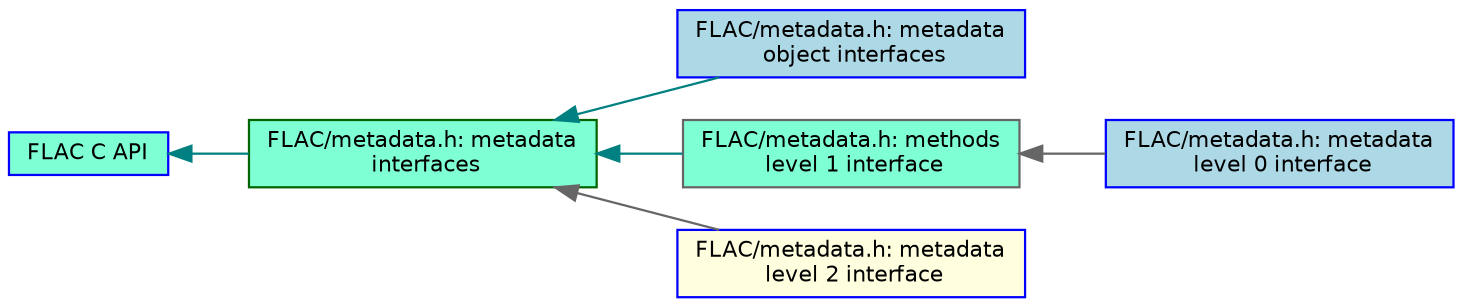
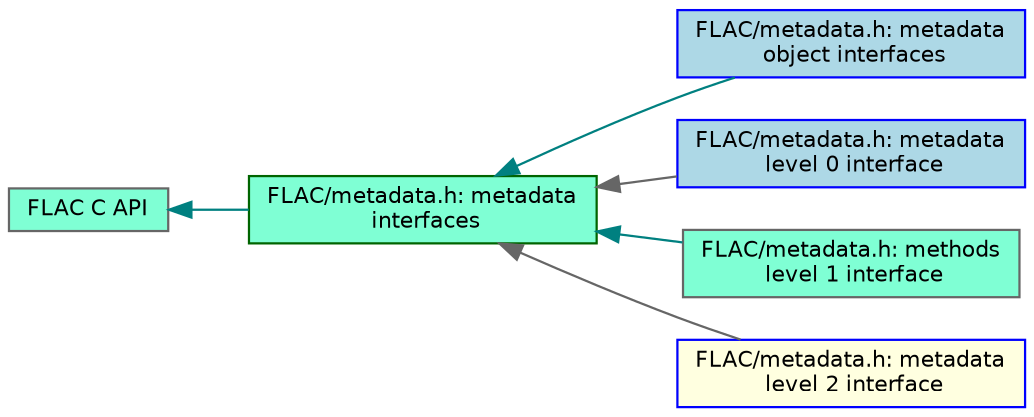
(89, 154) -> (89, 210)
(1074, 154) -> (648, 180)
